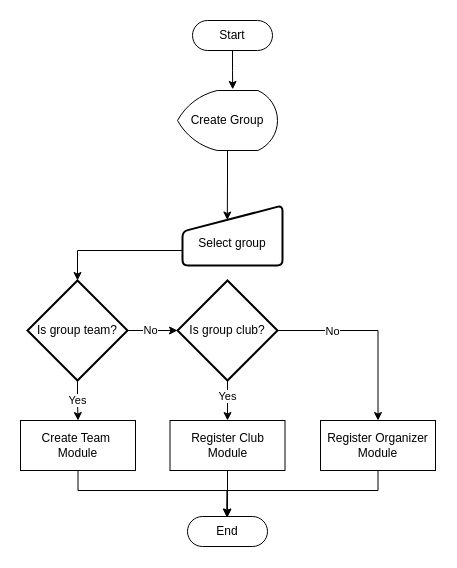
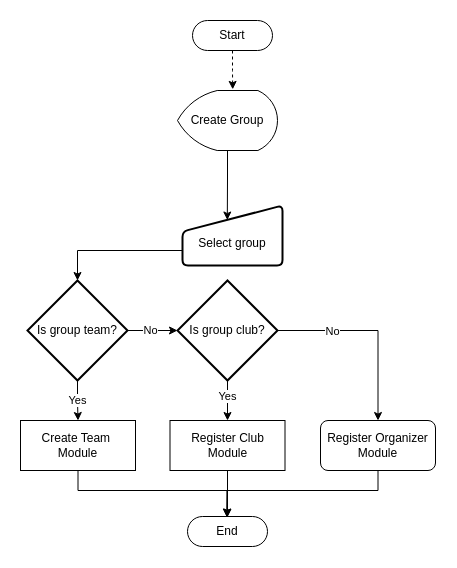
(233, 66) -> (233, 66)
(378, 446) -> (378, 446)
